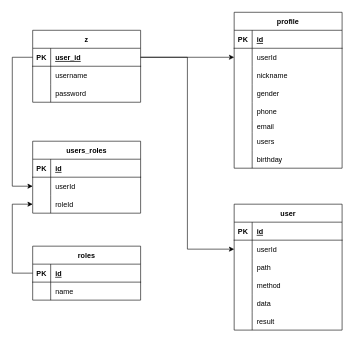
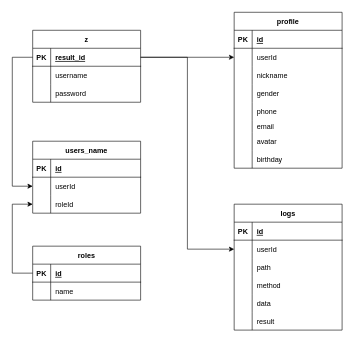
(68, 58) -> (71, 58)
(267, 142) -> (269, 142)
(86, 151) -> (86, 151)
(288, 214) -> (288, 214)
